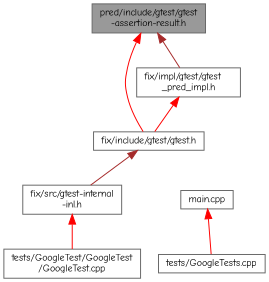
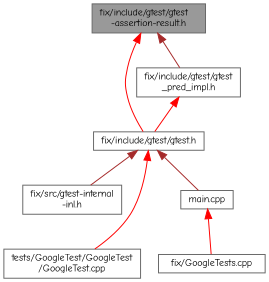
(149, 18) -> (149, 18)
(189, 82) -> (189, 82)
none -> (181, 174)
(72, 237) -> (132, 211)
(212, 264) -> (212, 264)
